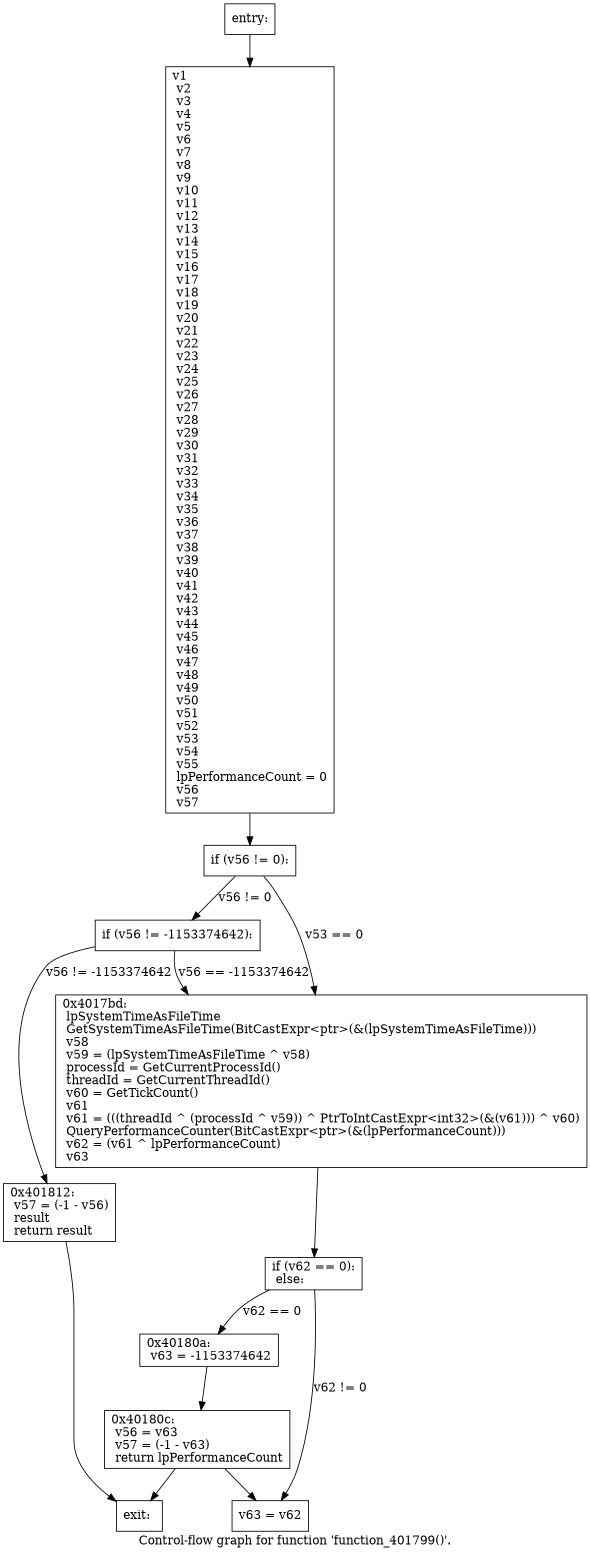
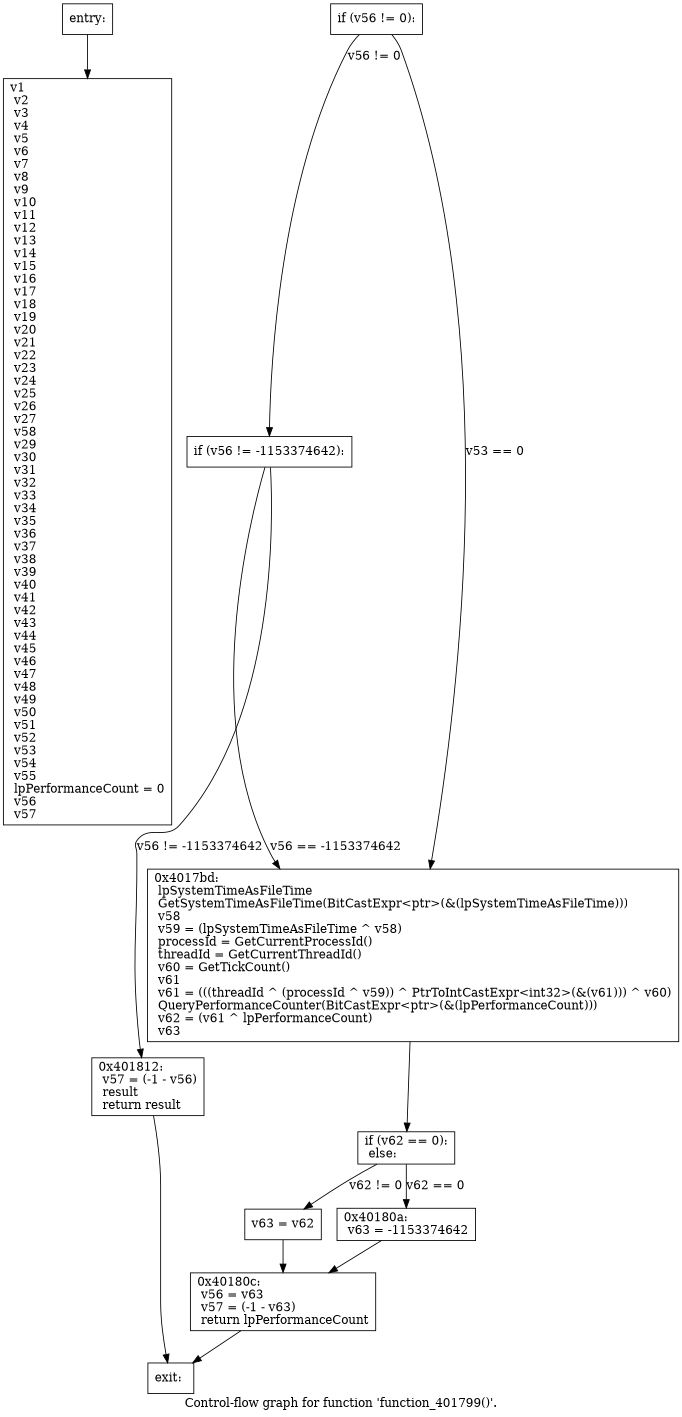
(186, 420) -> (23, 432)
(250, 825) -> none
(237, 1481) -> (283, 1252)
